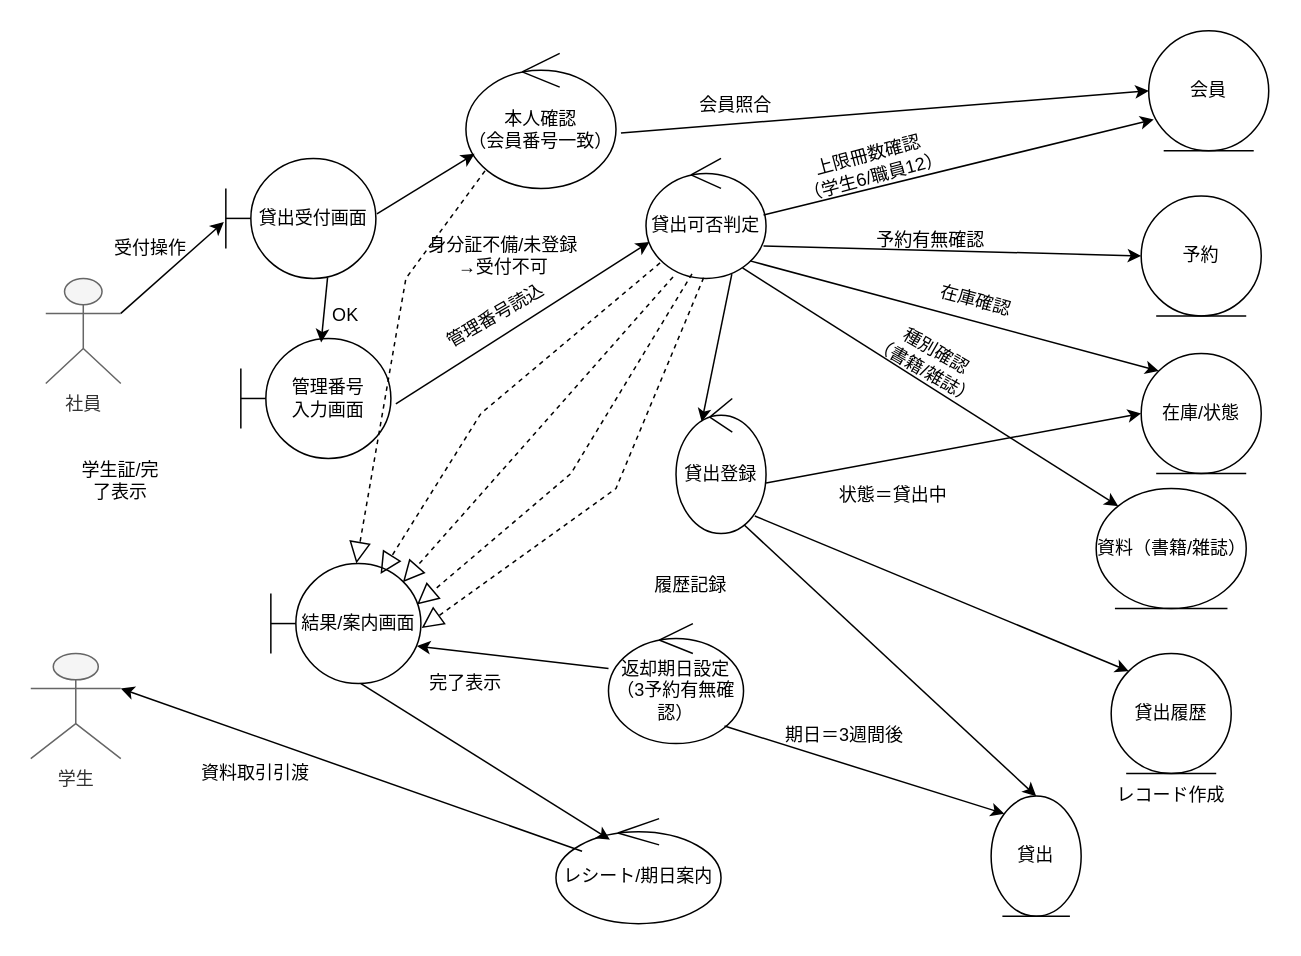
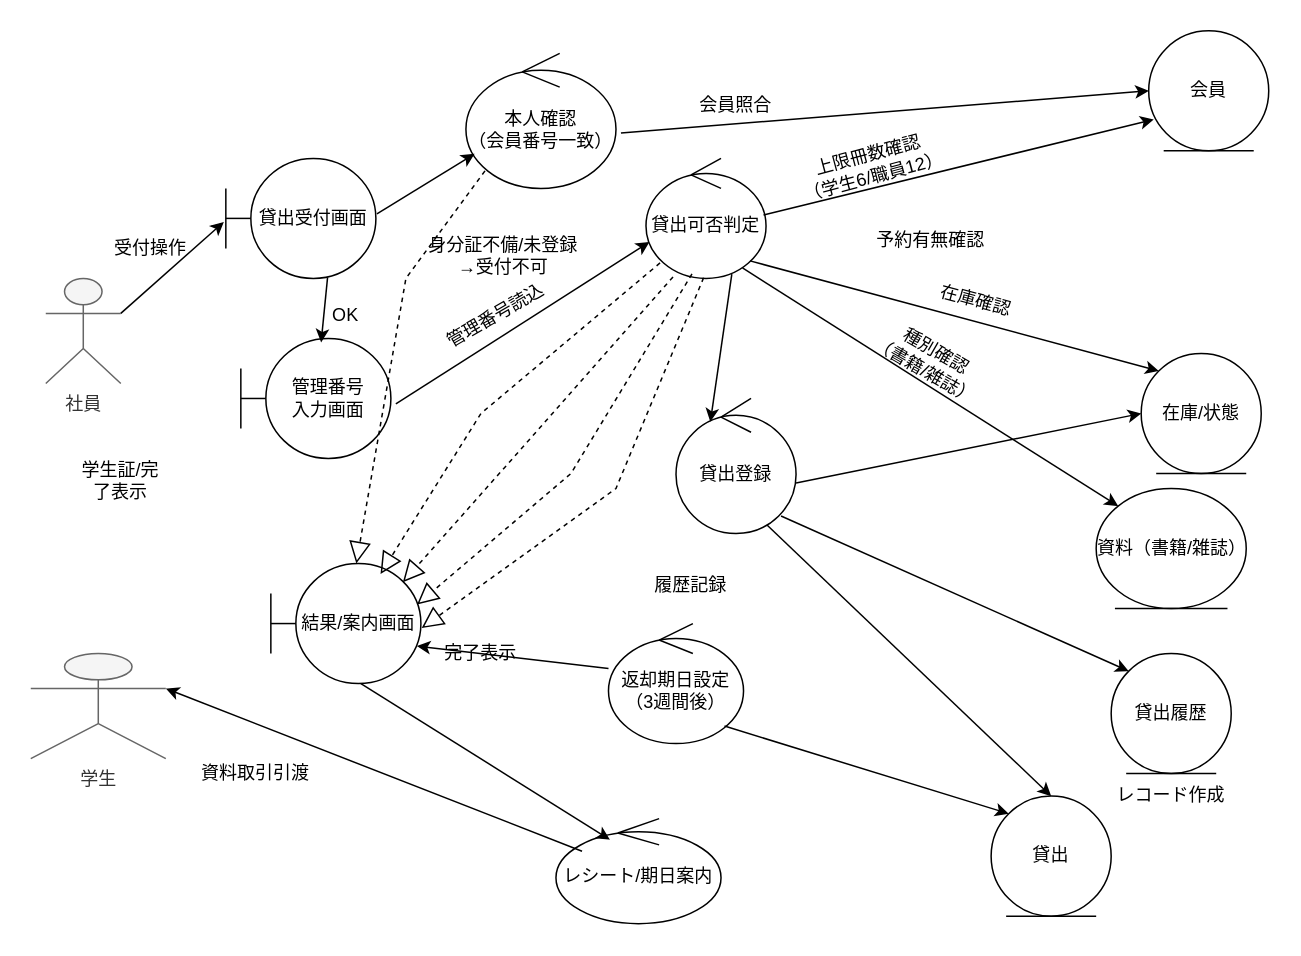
(947, 251) -> none
(1201, 256) -> none
(721, 466) -> (736, 466)
(893, 496) -> none
(466, 683) -> (481, 653)
(676, 691) -> (676, 691)
(76, 706) -> (98, 706)
(845, 736) -> none
(1036, 856) -> (1051, 856)
